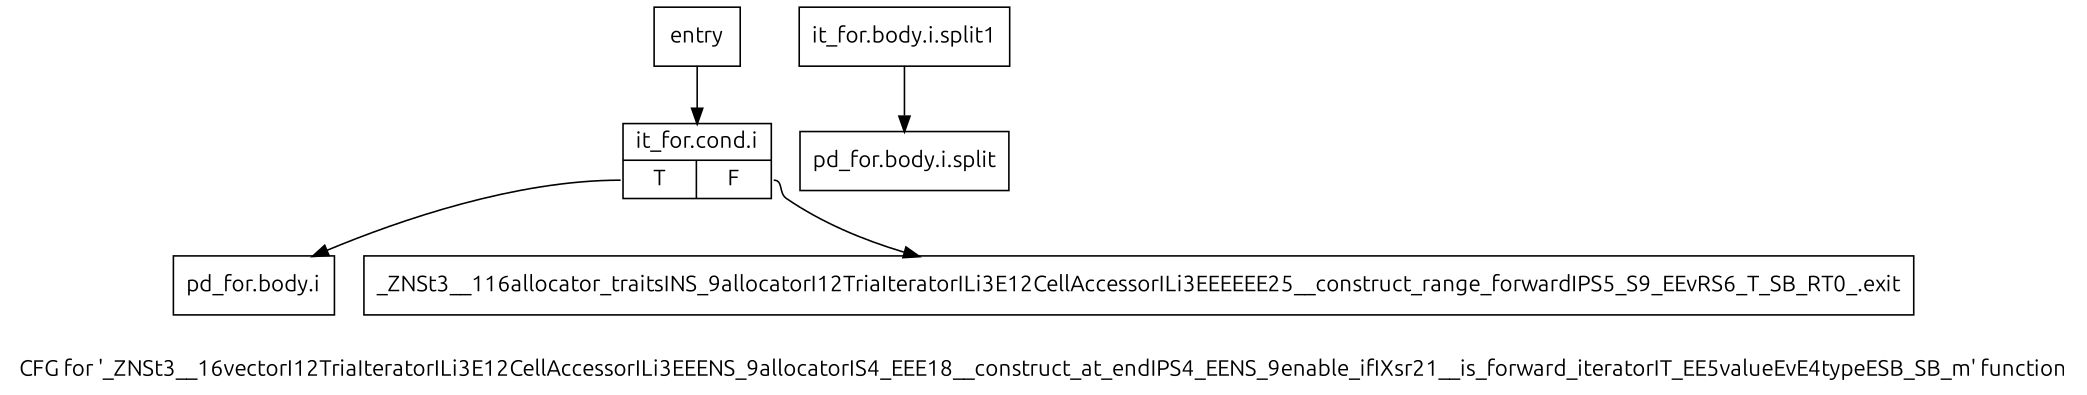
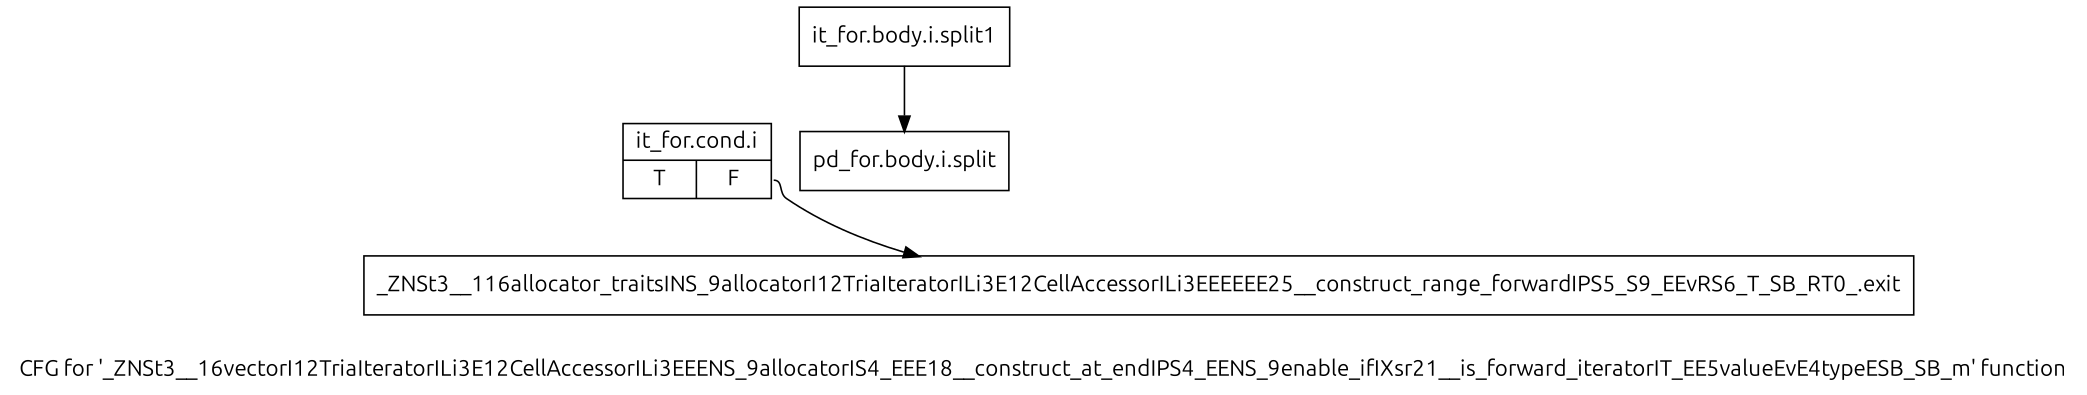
(697, 37) -> none
(254, 285) -> none
